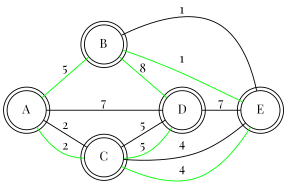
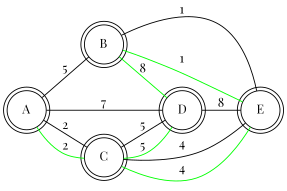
(65, 77) -> (65, 77)
(221, 104) -> (221, 104)
